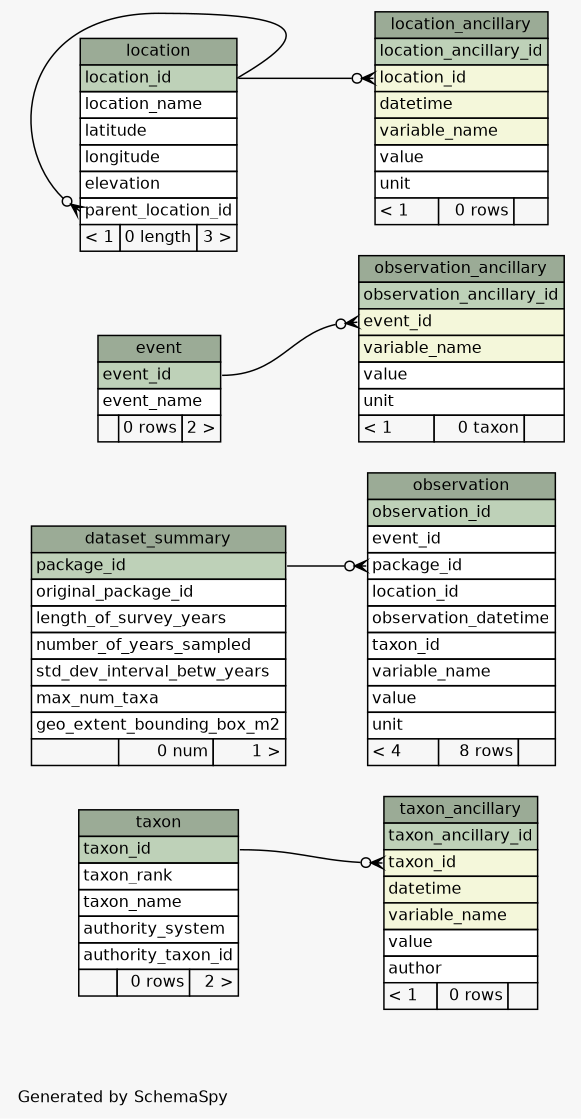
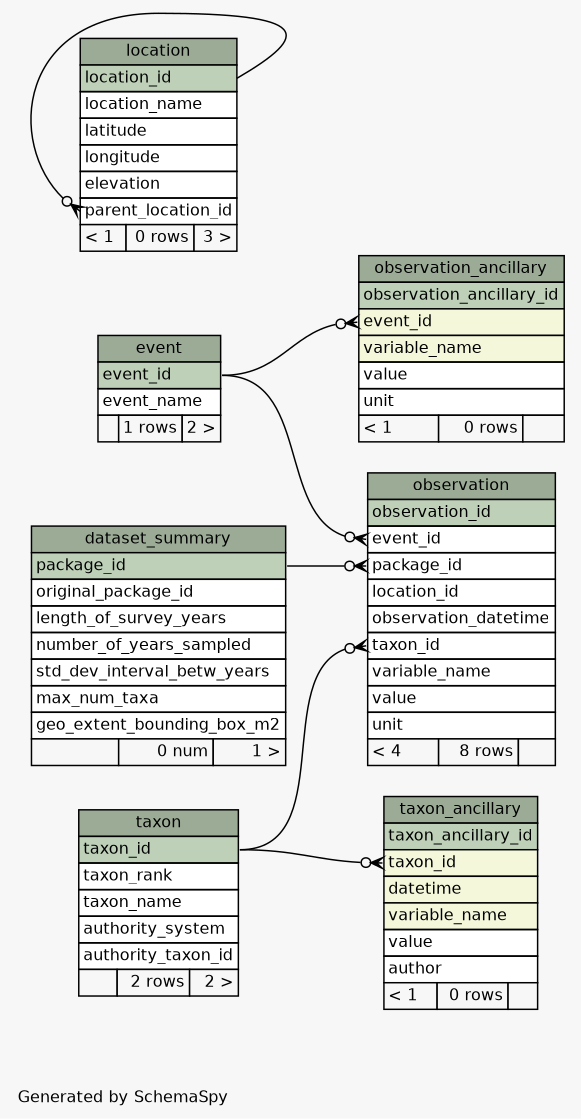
(461, 118) -> none
(159, 237) -> (162, 237)
(150, 428) -> (150, 428)
(489, 428) -> (491, 428)
none -> (291, 447)
none -> (302, 758)
(158, 982) -> (158, 982)
